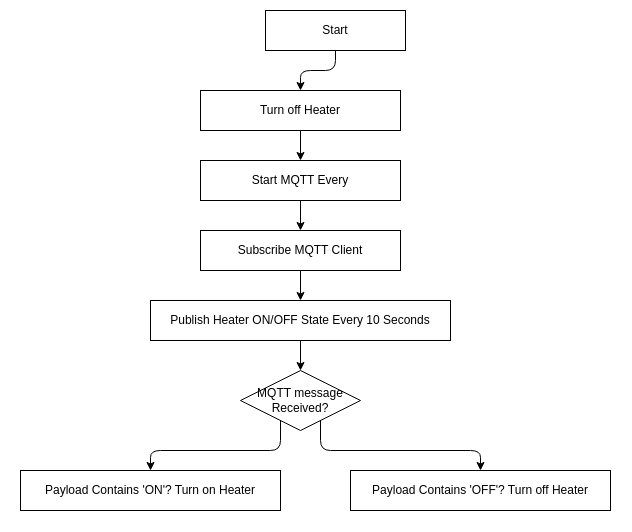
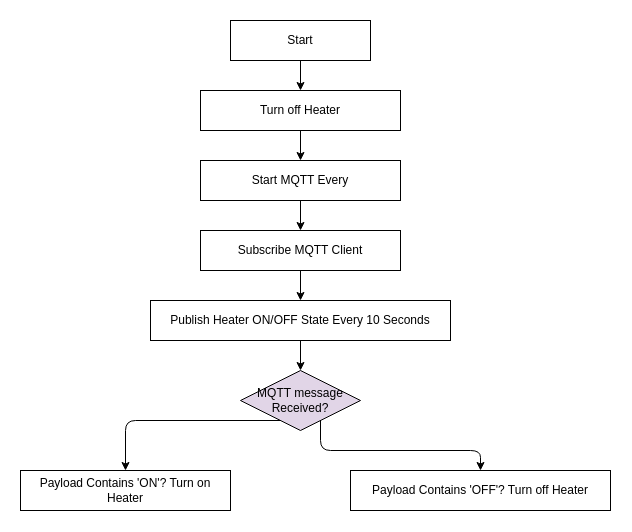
(336, 31) -> (301, 41)
(301, 401) -> (301, 401)
(151, 491) -> (126, 491)
